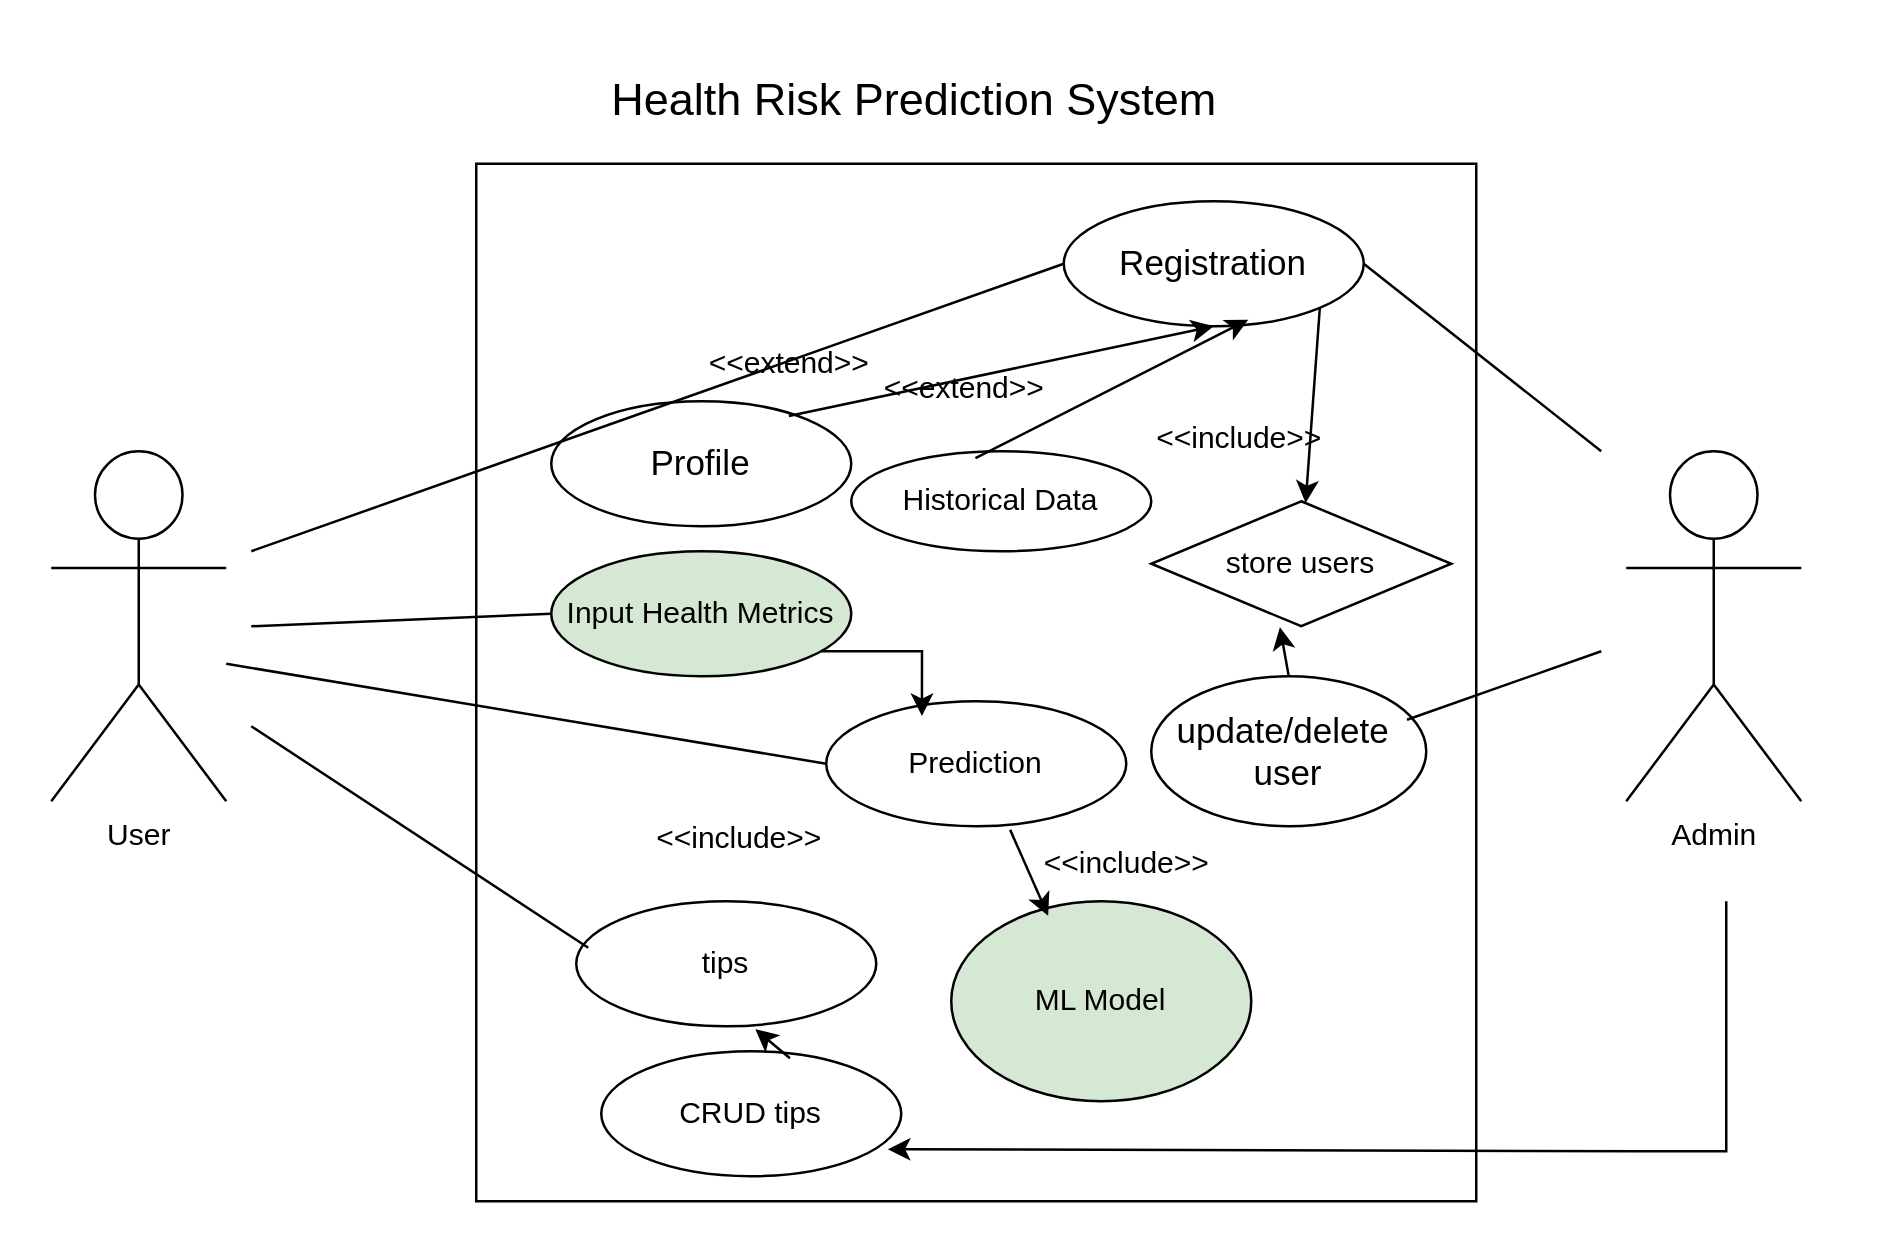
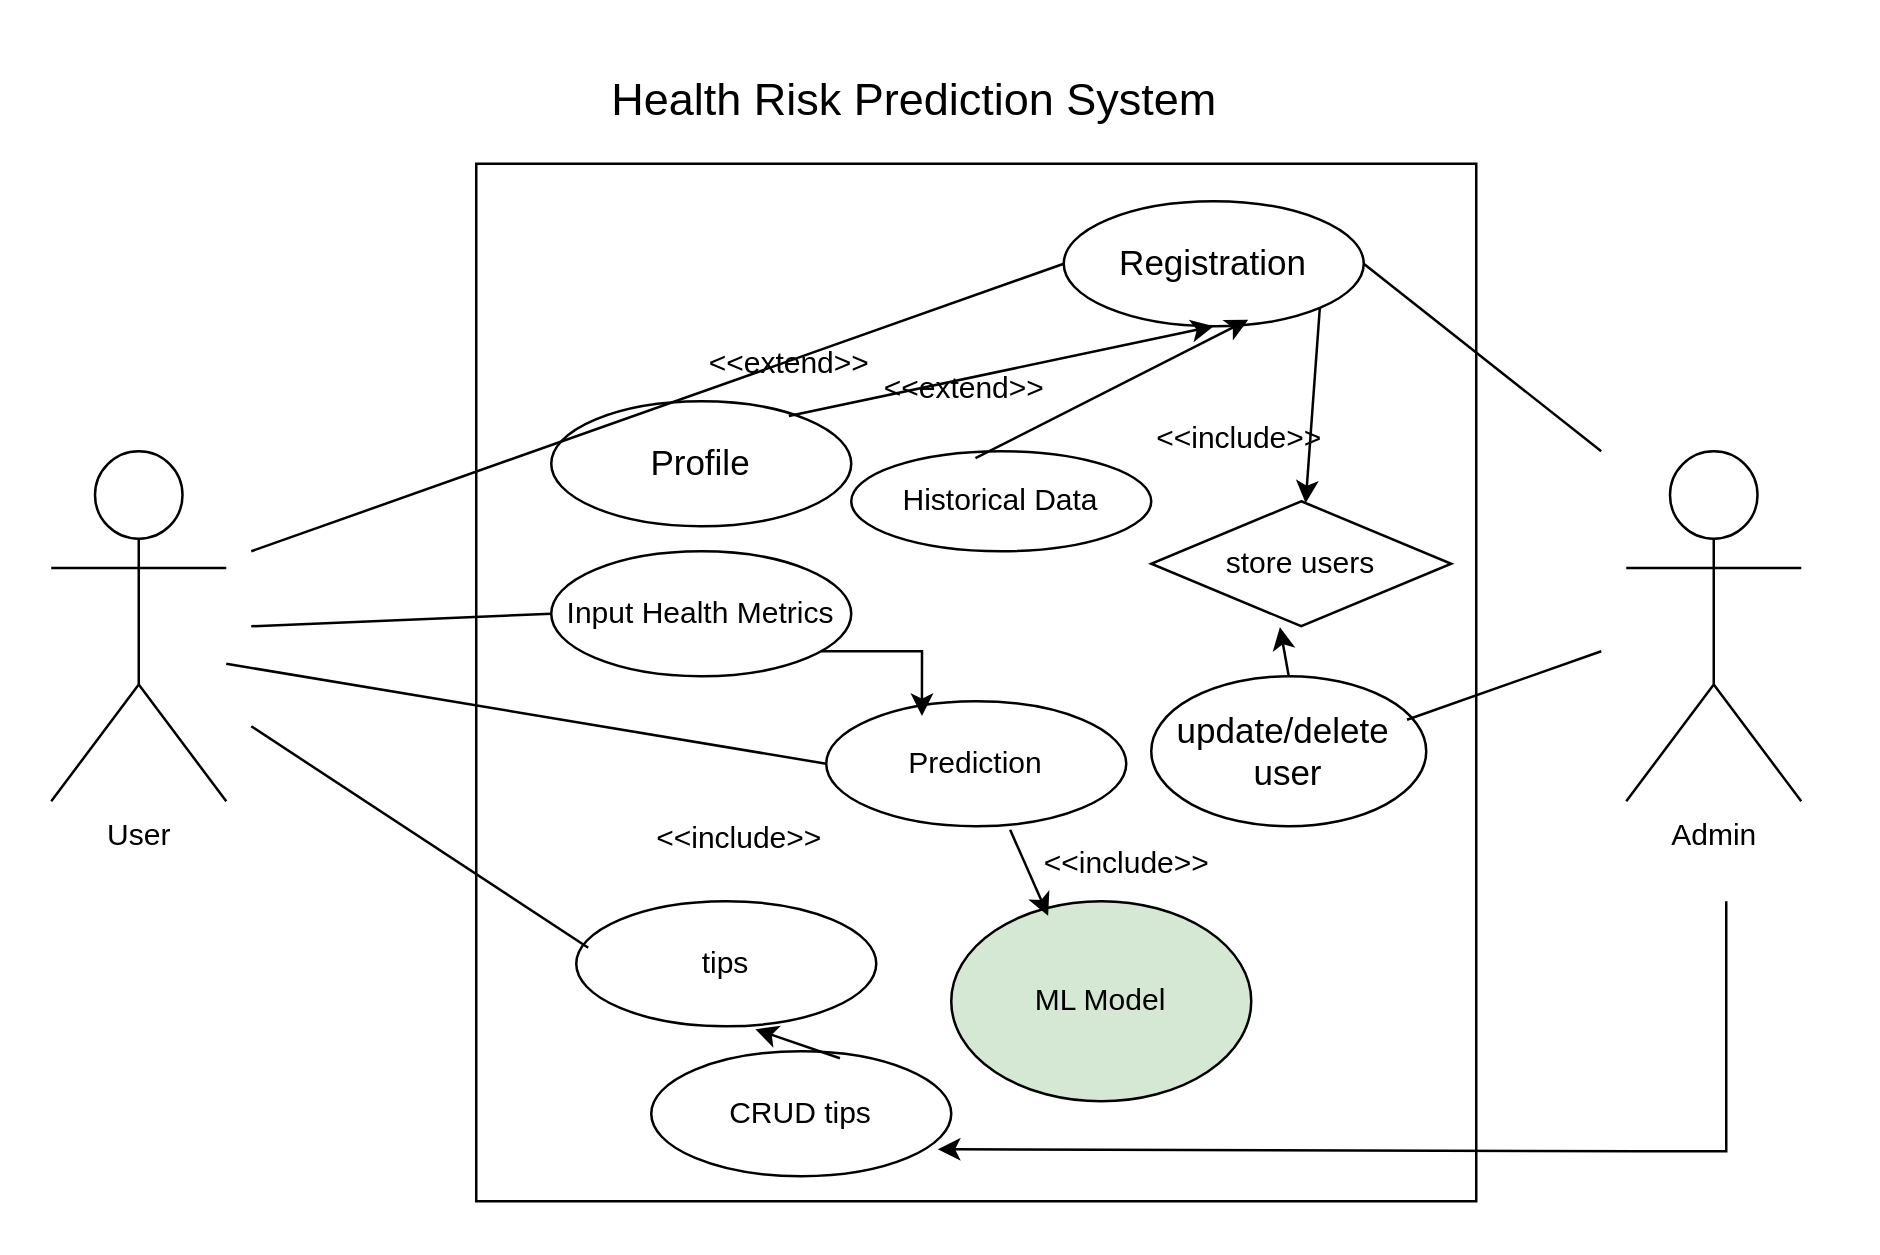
(701, 614) -> (701, 614)
(751, 1114) -> (801, 1114)
